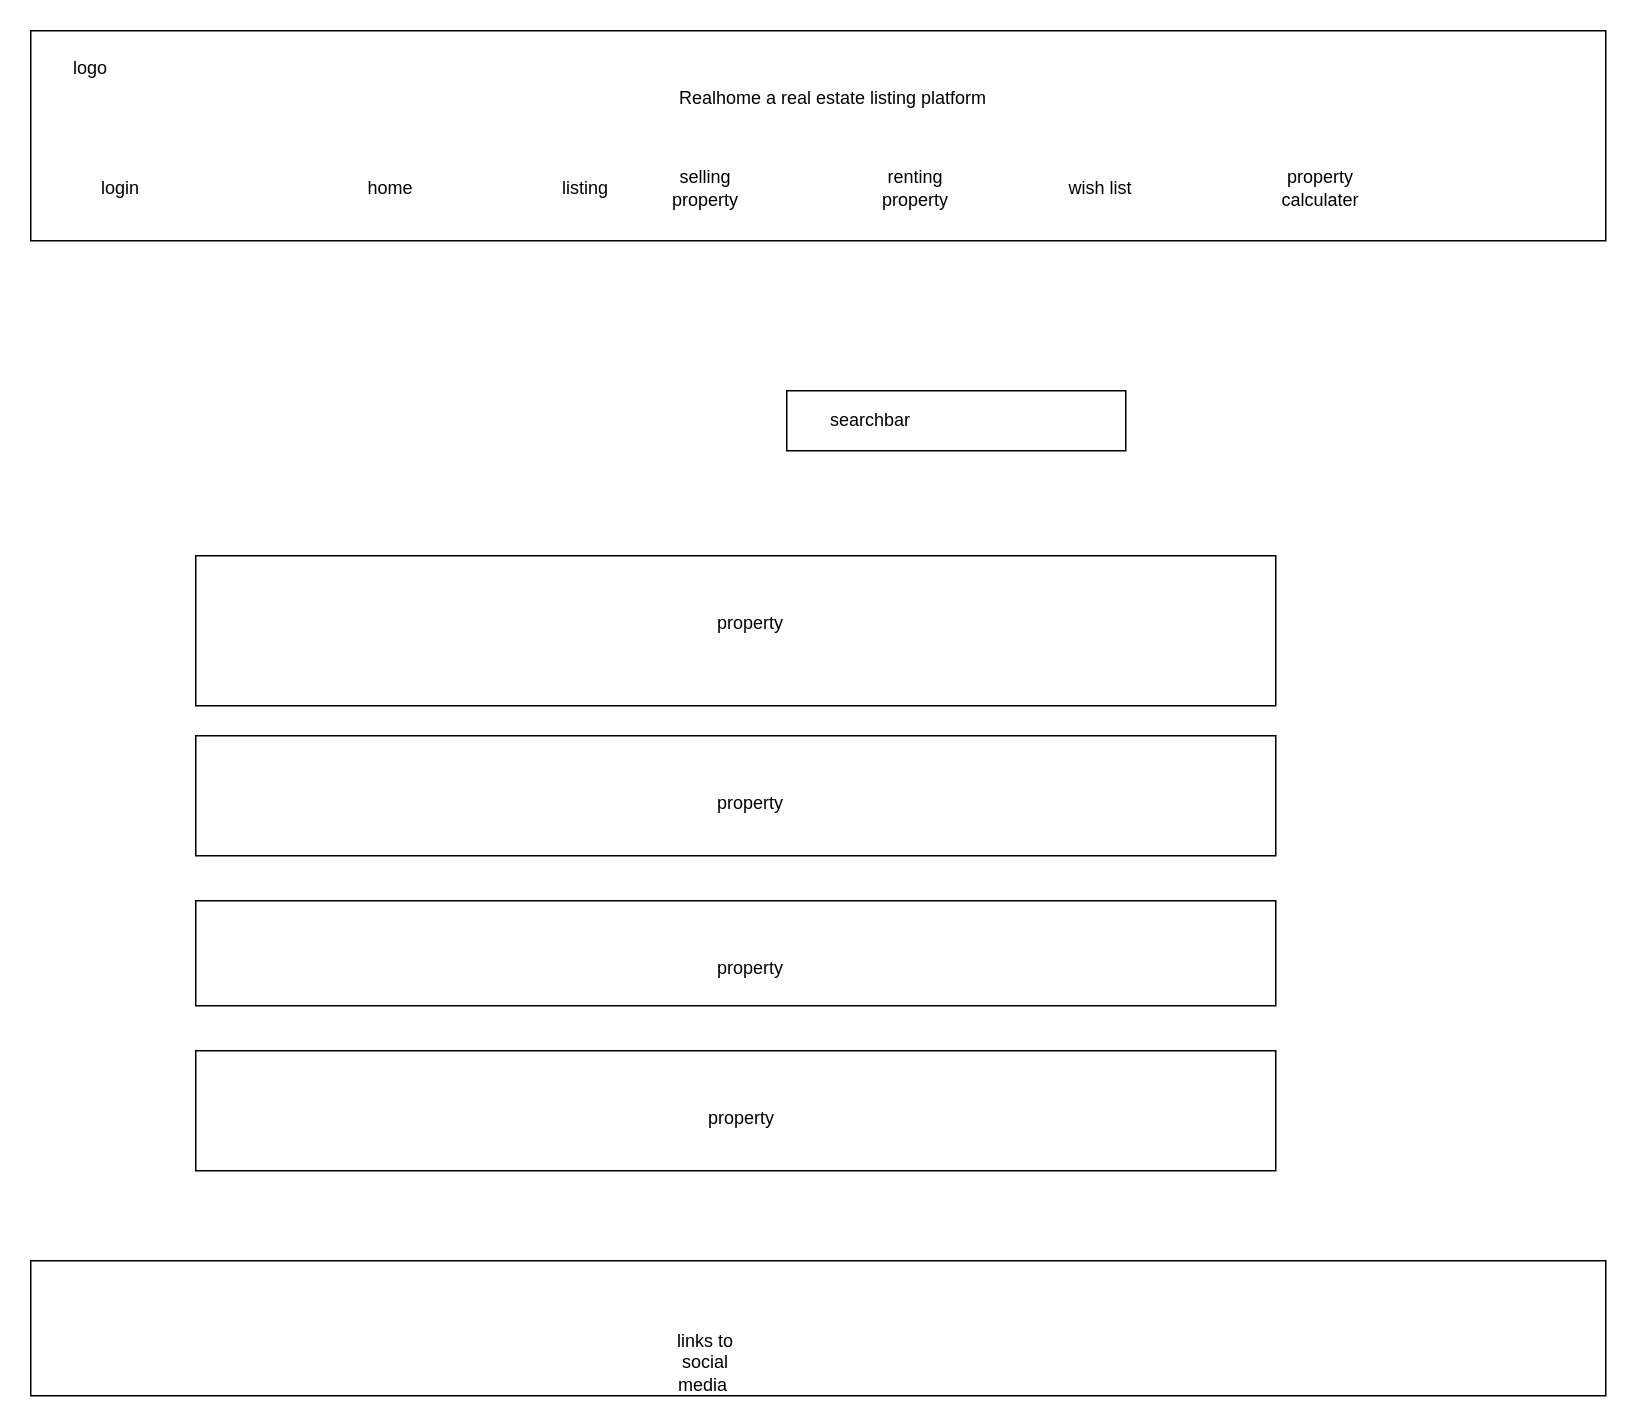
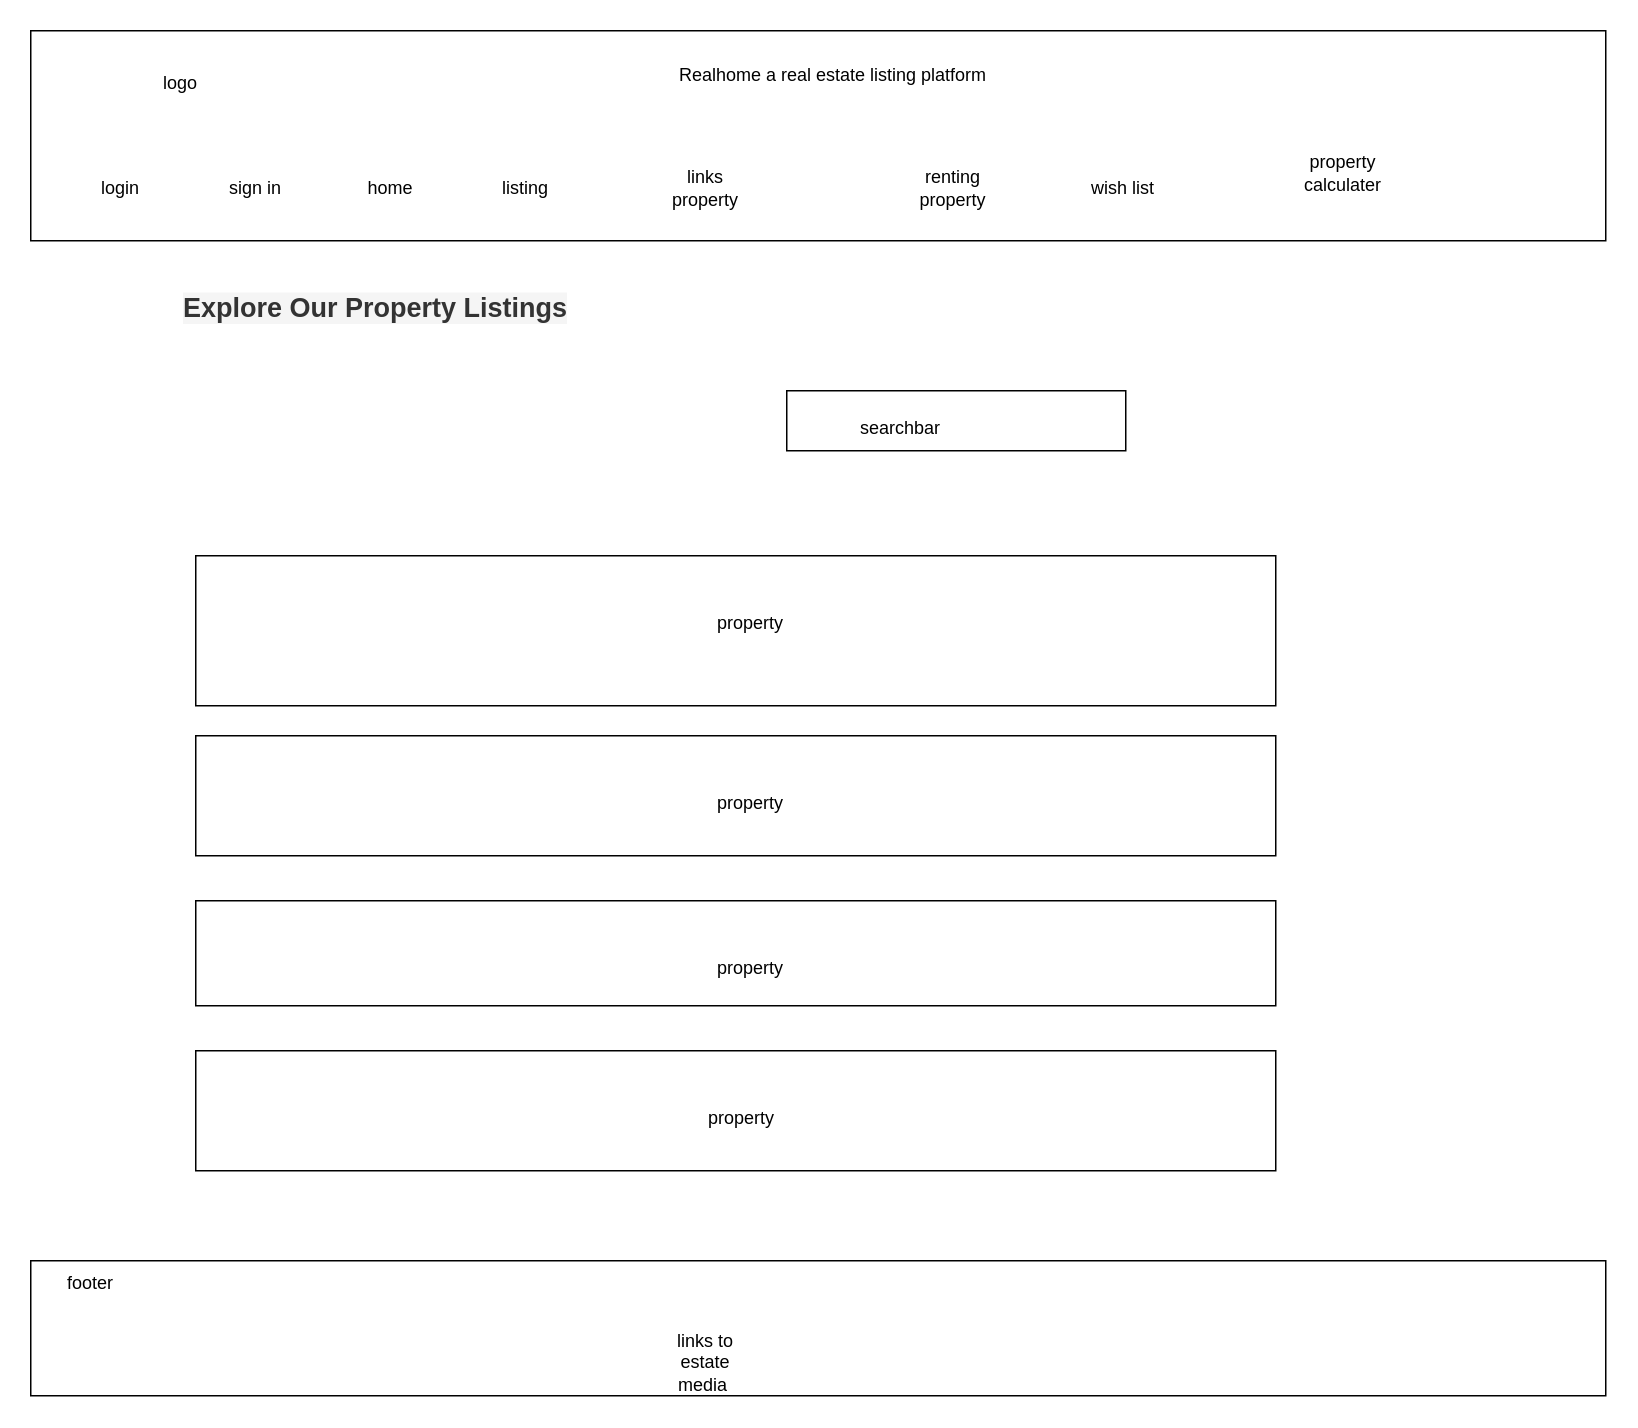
(91, 68) -> (181, 83)
(833, 98) -> (833, 76)
none -> (256, 188)
(586, 188) -> (526, 188)
(706, 188) -> (706, 188)
(916, 188) -> (953, 188)
(1103, 188) -> (1126, 188)
(1321, 188) -> (1343, 173)
none -> (376, 308)
(871, 421) -> (901, 428)
none -> (91, 1283)
(706, 1373) -> (706, 1373)
